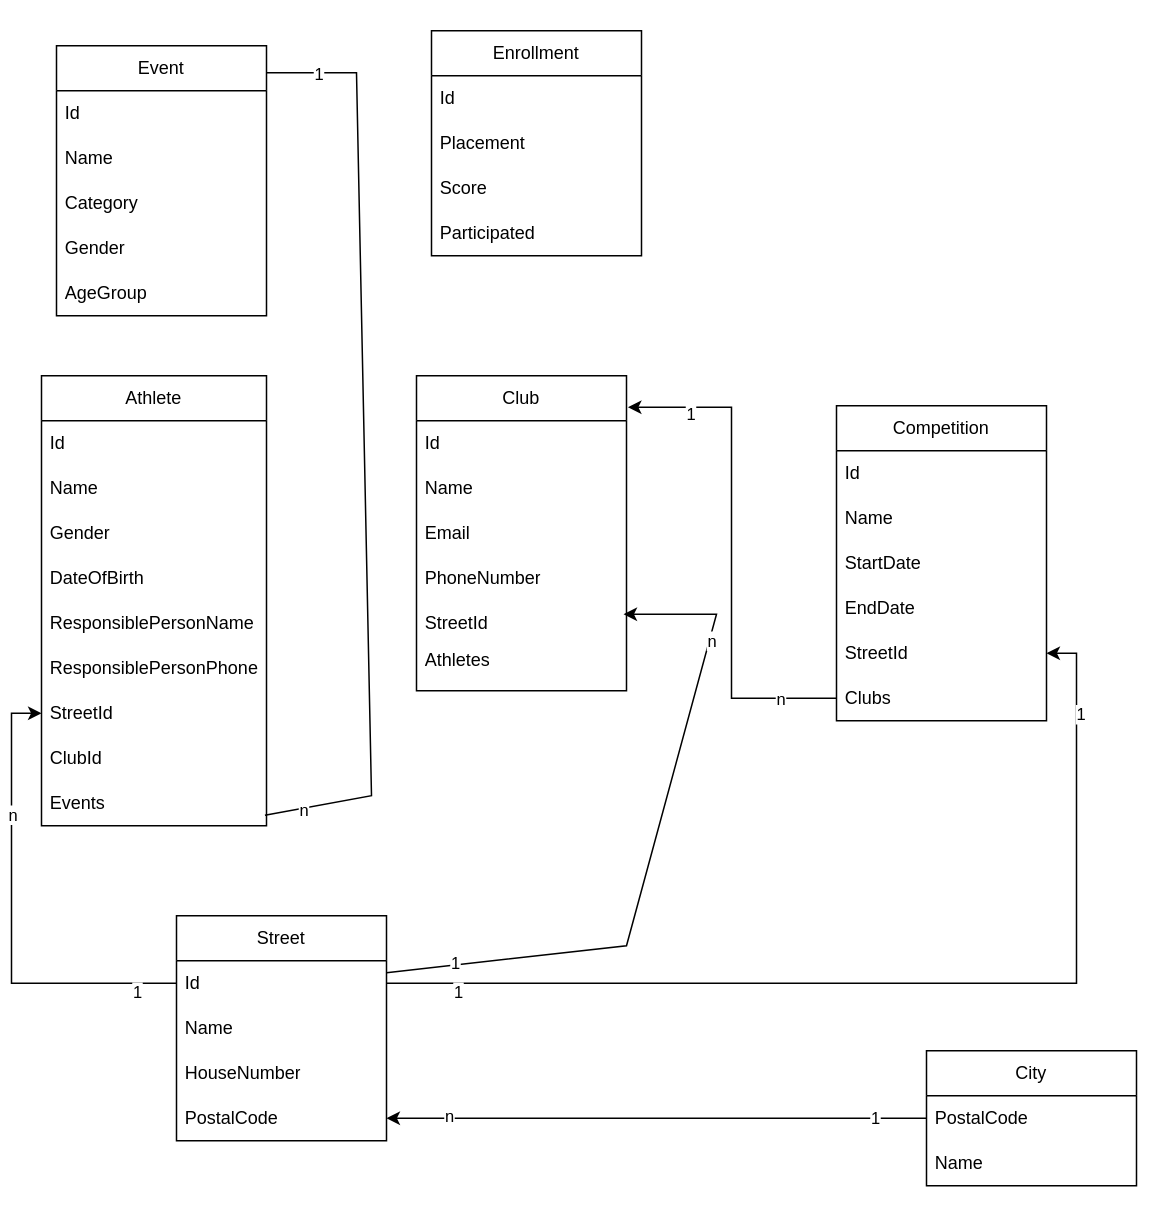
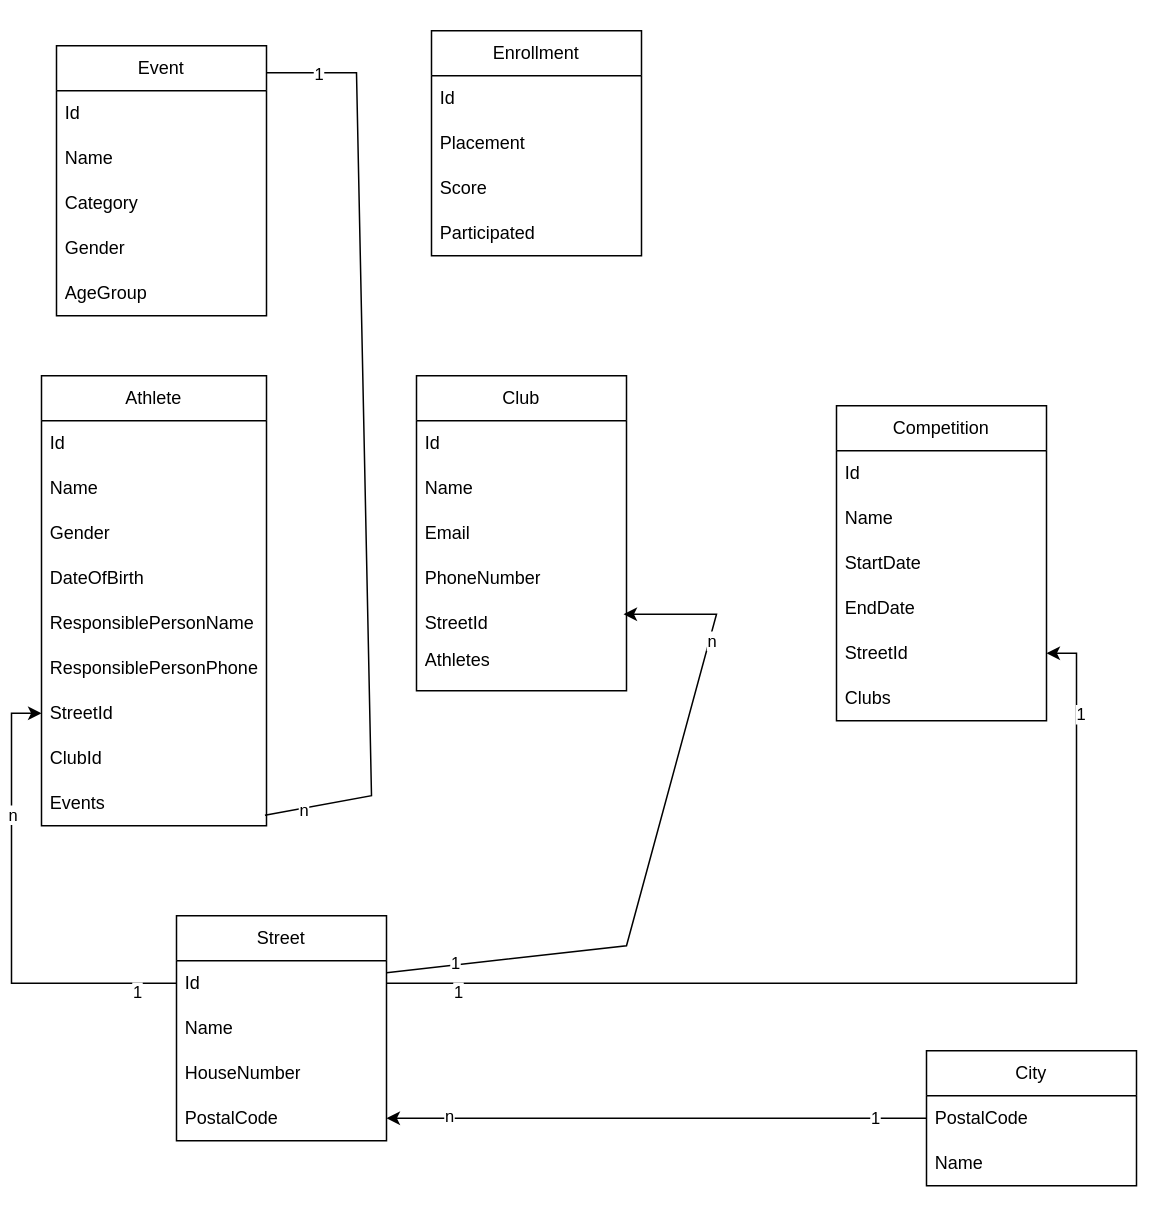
(731, 558) -> none
